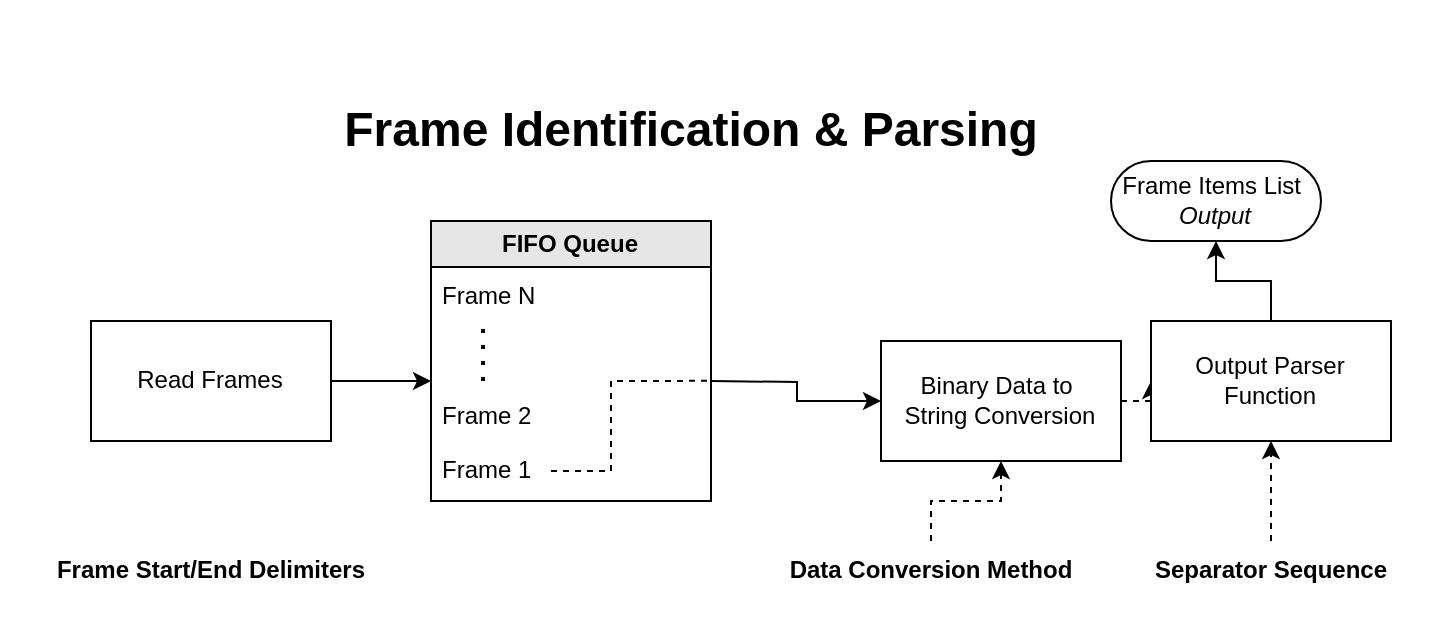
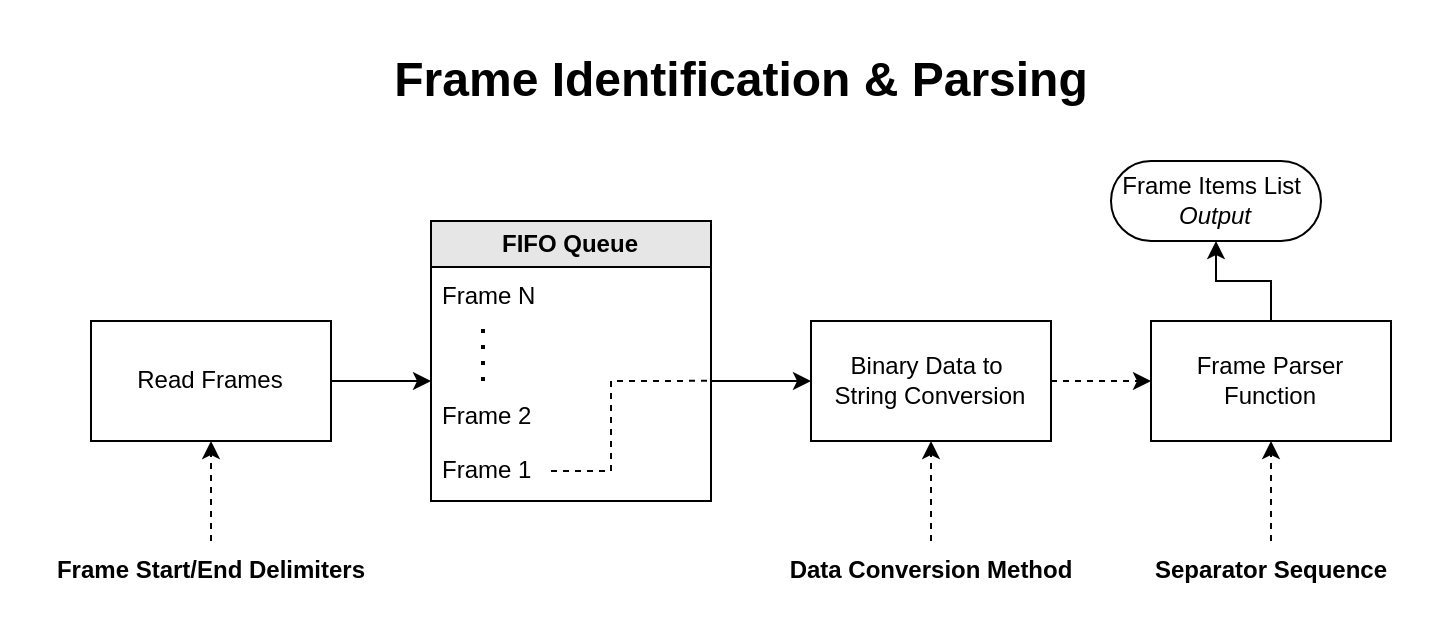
(691, 131) -> (741, 81)
(1271, 381) -> (1271, 381)
(1001, 401) -> (931, 381)
none -> (211, 498)
